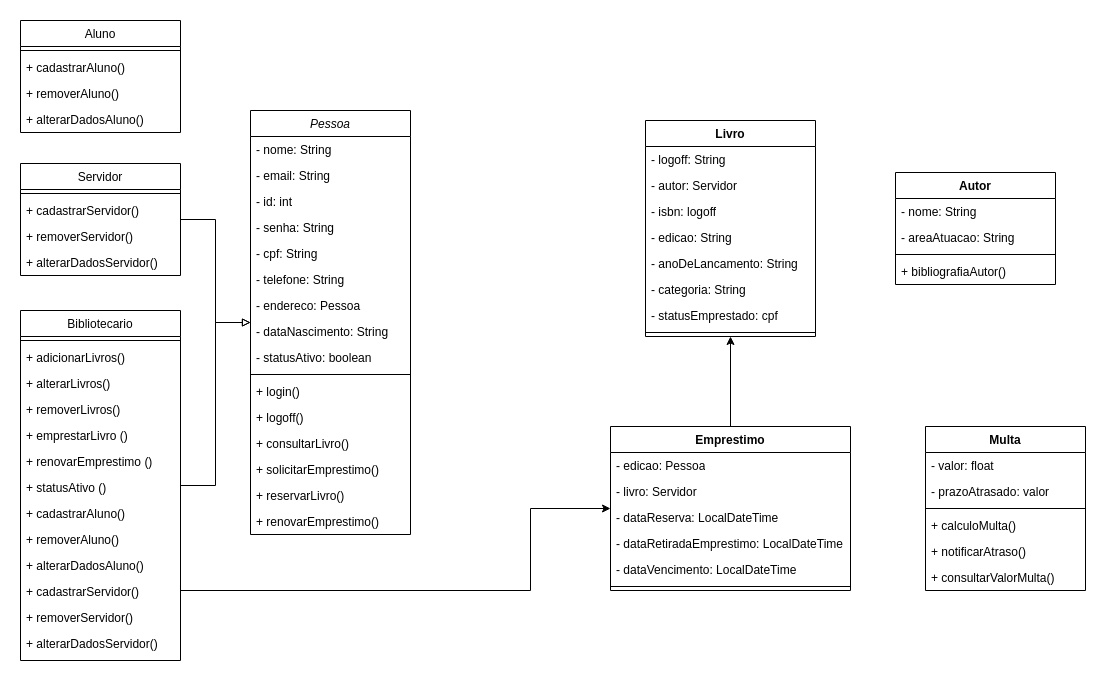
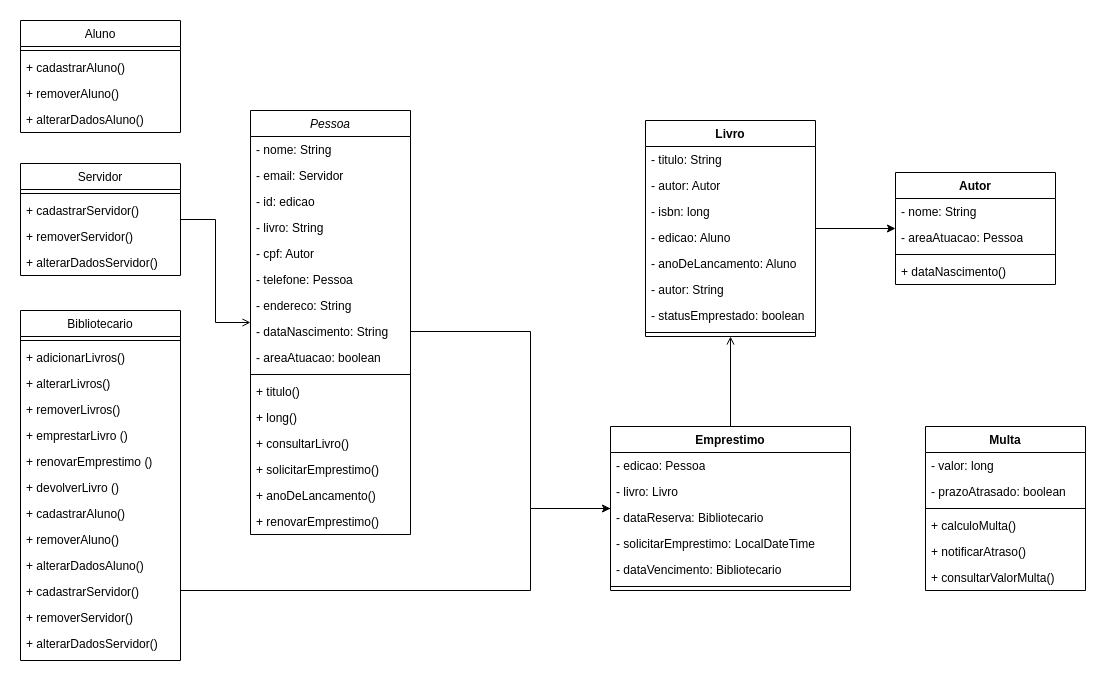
(697, 161) -> (696, 161)
(297, 176) -> (304, 176)
(704, 187) -> (695, 187)
(278, 202) -> (289, 202)
(691, 213) -> (684, 213)
(300, 228) -> (297, 228)
none -> (853, 229)
(697, 239) -> (694, 239)
(966, 239) -> (967, 239)
(293, 254) -> (292, 254)
(729, 265) -> (726, 265)
(964, 273) -> (959, 273)
(309, 280) -> (310, 280)
(708, 291) -> (696, 291)
(312, 306) -> (310, 306)
(724, 317) -> (732, 324)
(216, 320) -> (245, 323)
(731, 344) -> (731, 342)
(322, 358) -> (324, 358)
none -> (531, 360)
(282, 392) -> (285, 392)
(286, 418) -> (280, 418)
(216, 422) -> none
(971, 467) -> (967, 467)
(75, 488) -> (80, 488)
(664, 493) -> (654, 493)
(999, 493) -> (1006, 493)
(310, 496) -> (318, 496)
(531, 511) -> (608, 509)
(703, 519) -> (700, 519)
(732, 552) -> (723, 545)
(711, 571) -> (708, 571)
